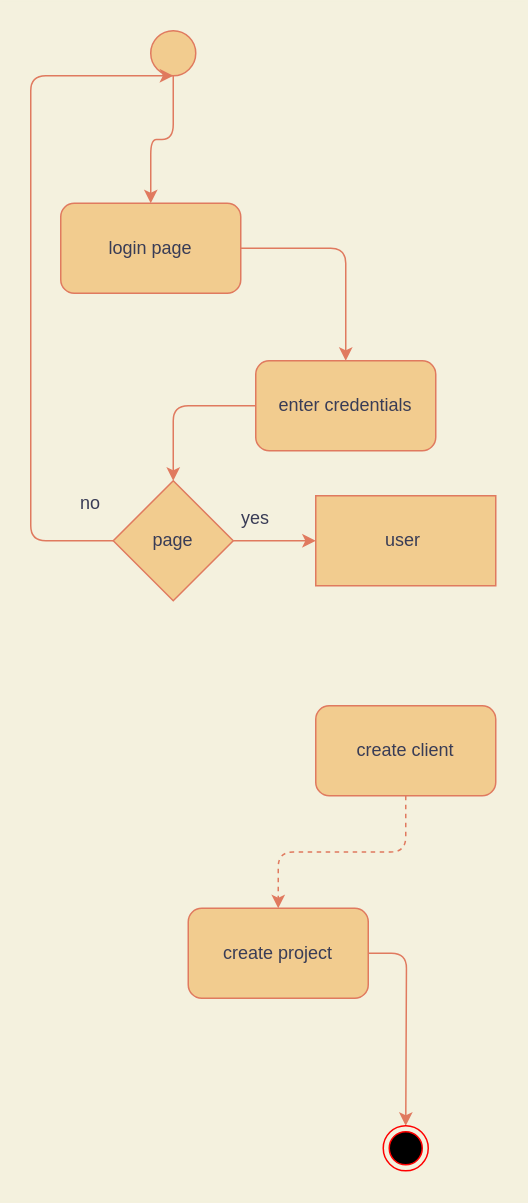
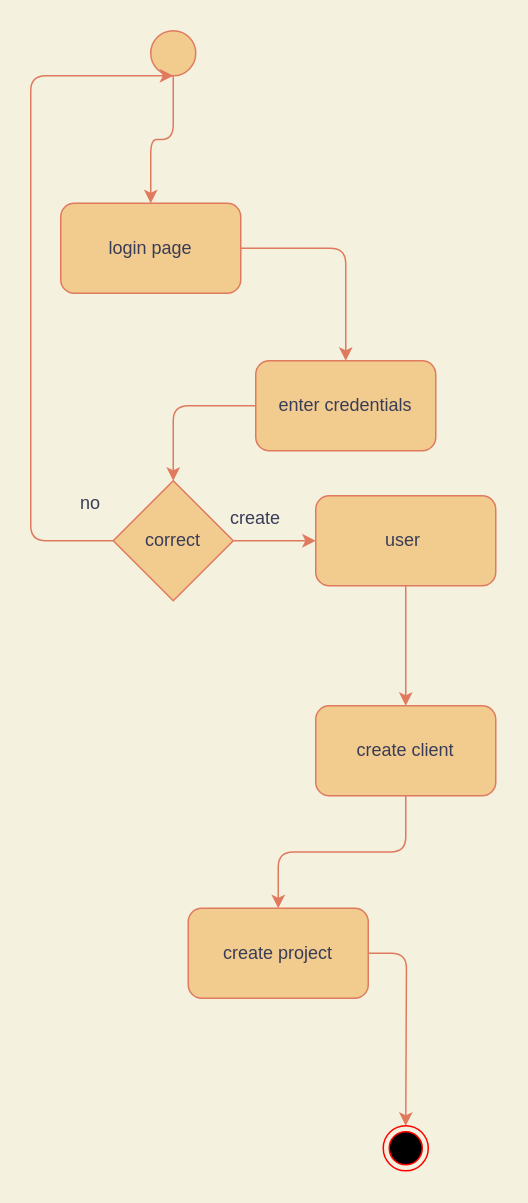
(256, 518) -> (256, 518)
(173, 541) -> (173, 541)
(406, 541) -> (406, 541)
none -> (406, 641)
(348, 852) -> (348, 852)
